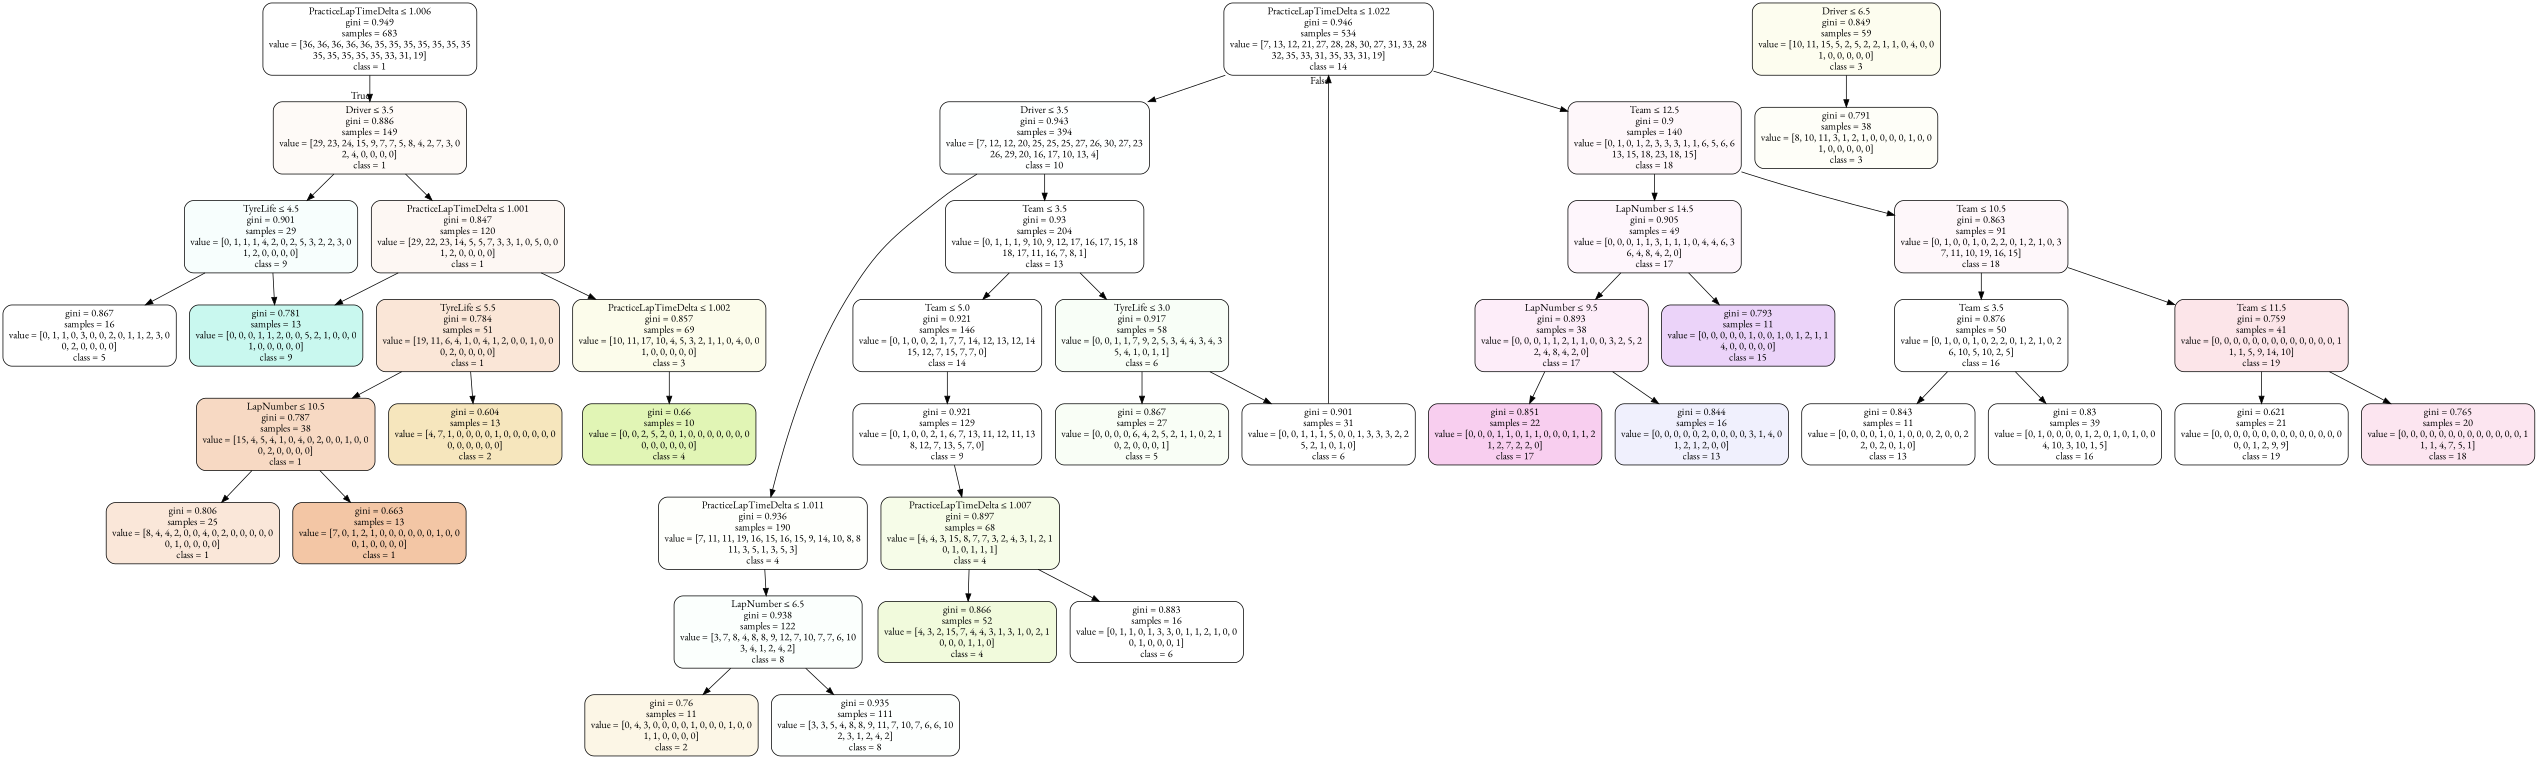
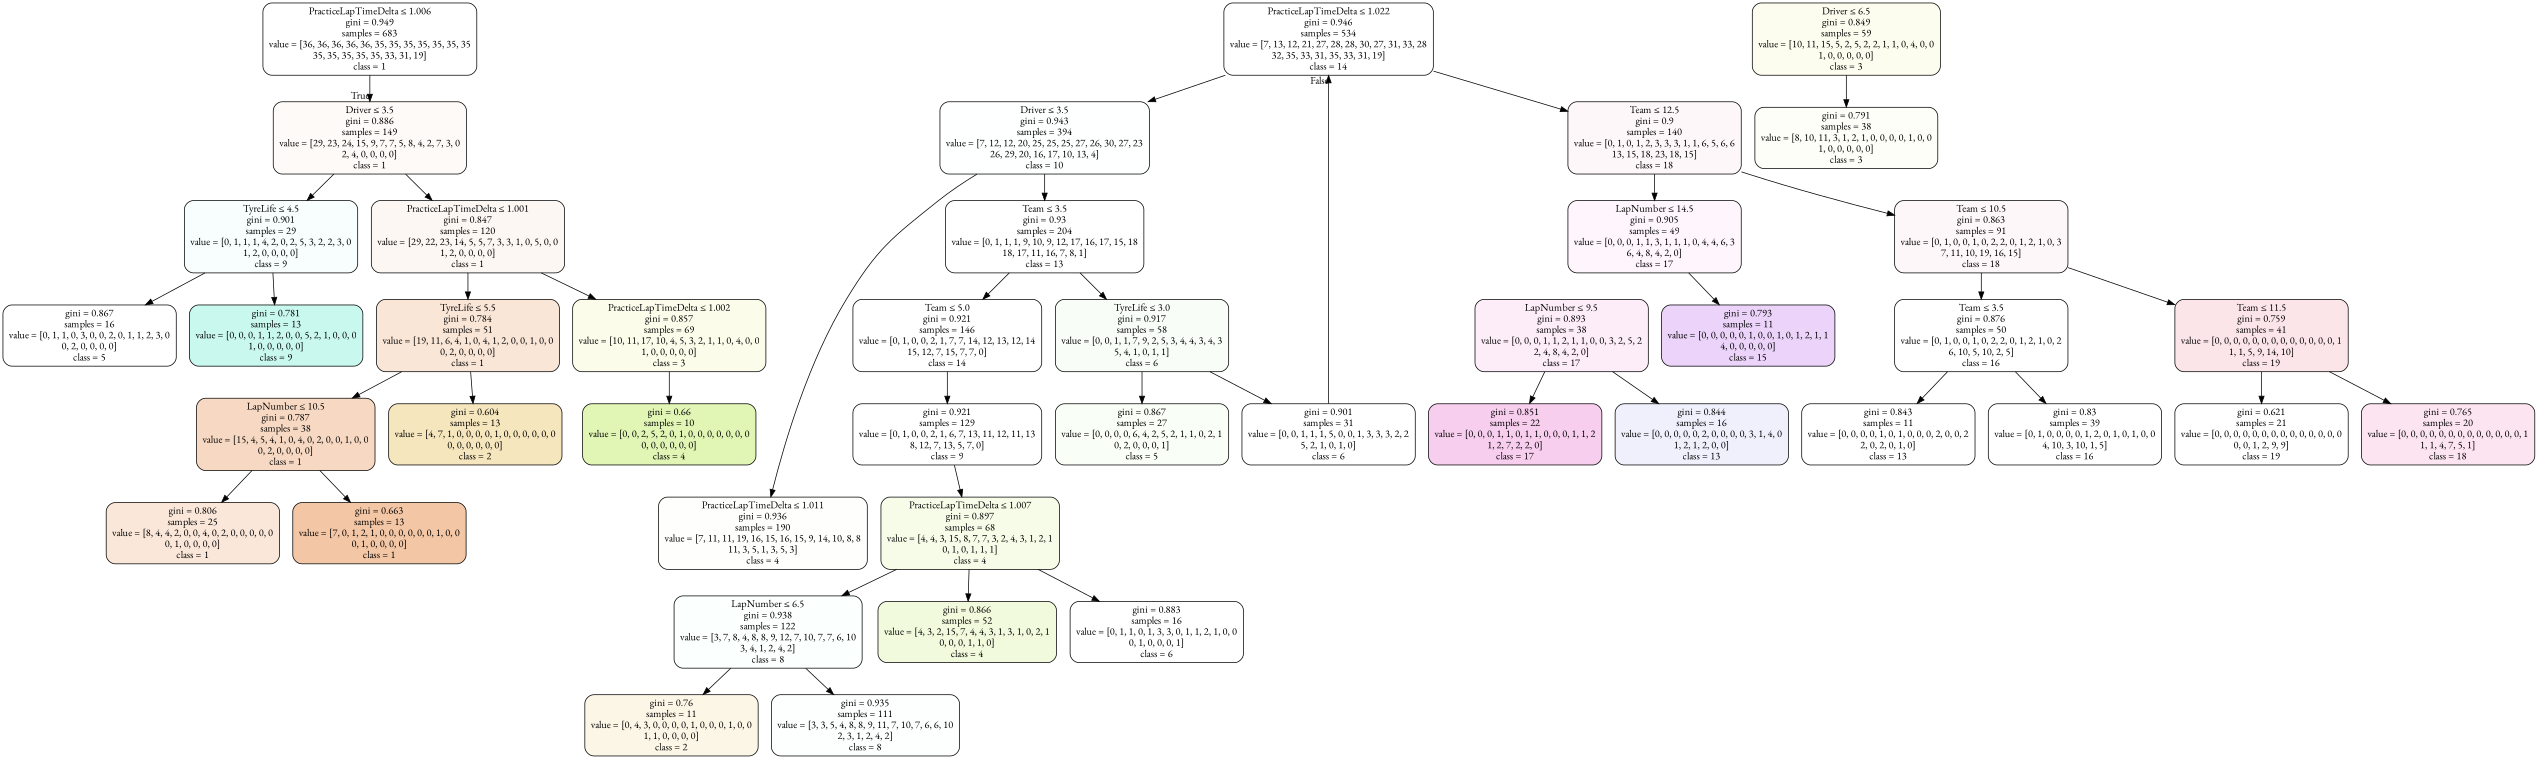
(1611, 283) -> none
(370, 287) -> (468, 282)
(765, 579) -> (873, 581)
